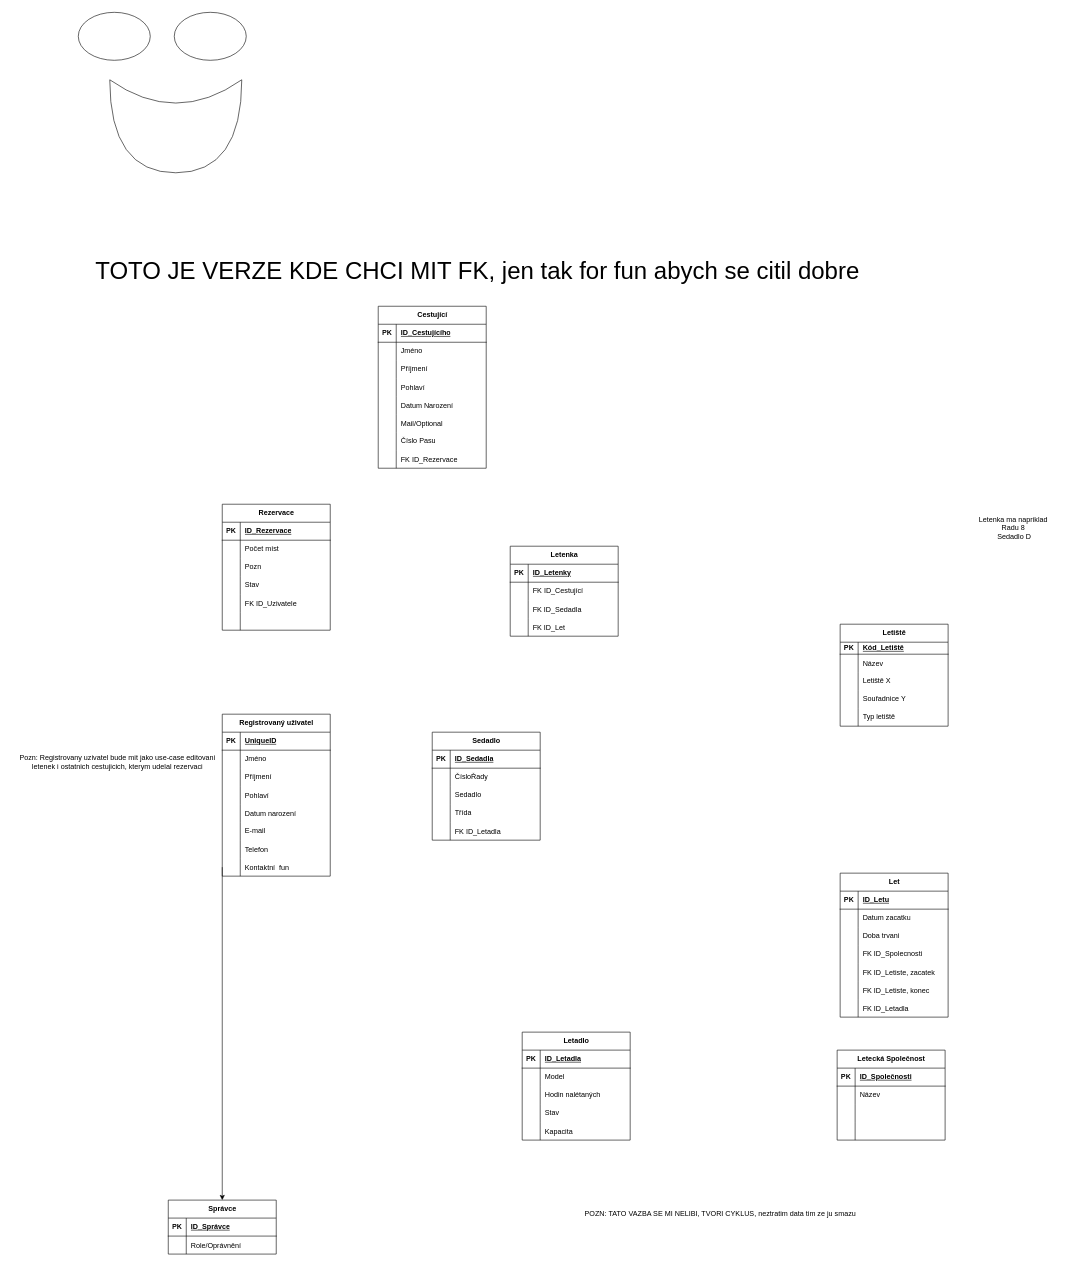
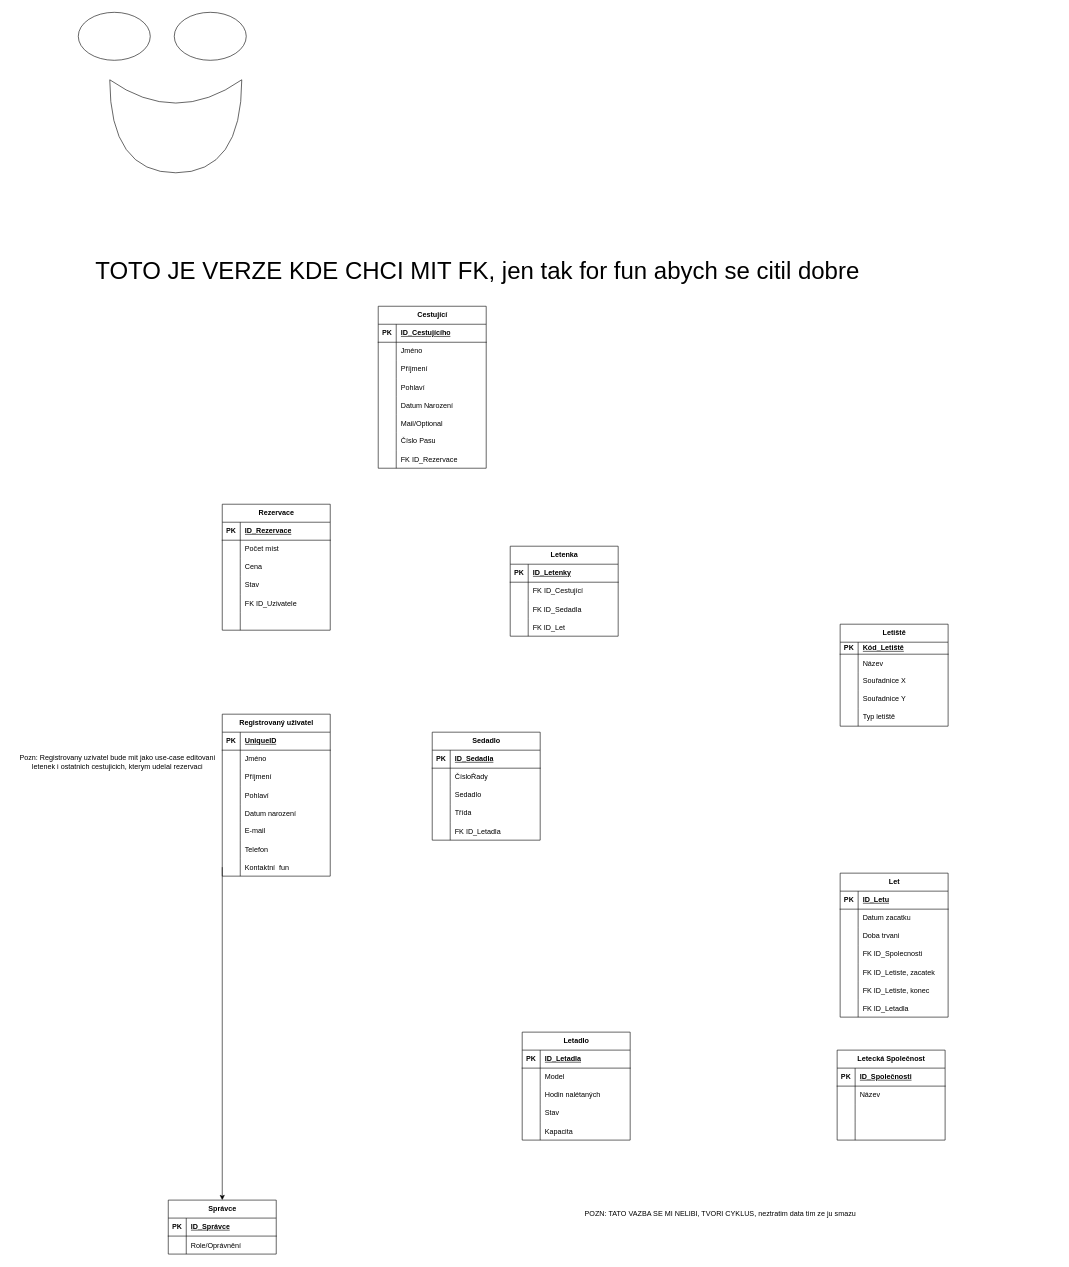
(1014, 528) -> none
(253, 567) -> (253, 567)
(879, 681) -> (885, 681)
